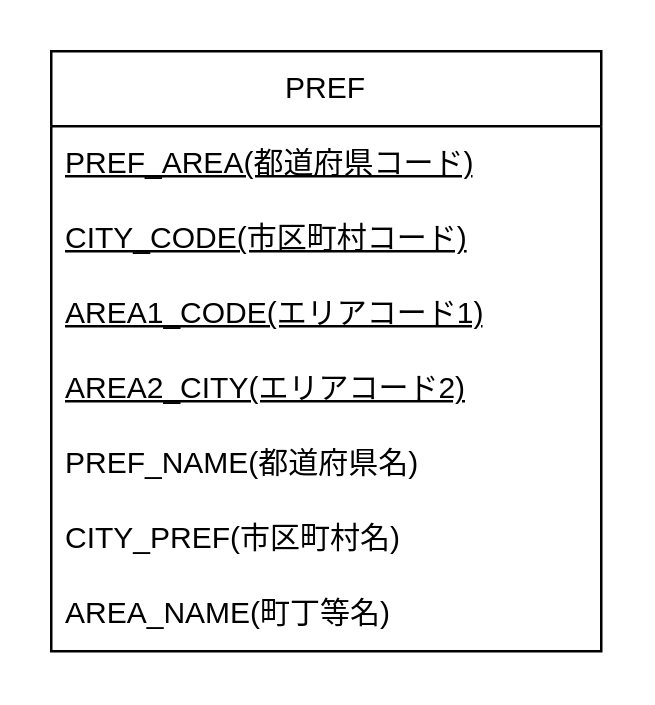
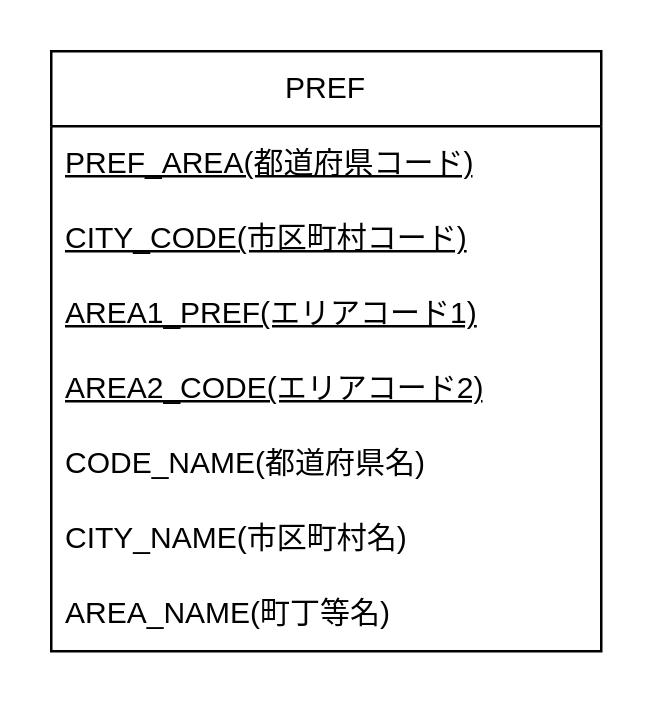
(265, 314) -> (265, 314)
(265, 389) -> (265, 389)
(234, 464) -> (234, 464)
(234, 539) -> (234, 539)
